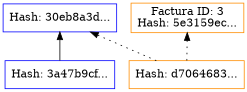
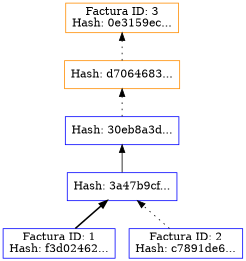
(187, 18) -> (122, 18)
(127, 48) -> (122, 106)
none -> (59, 243)
none -> (186, 243)
